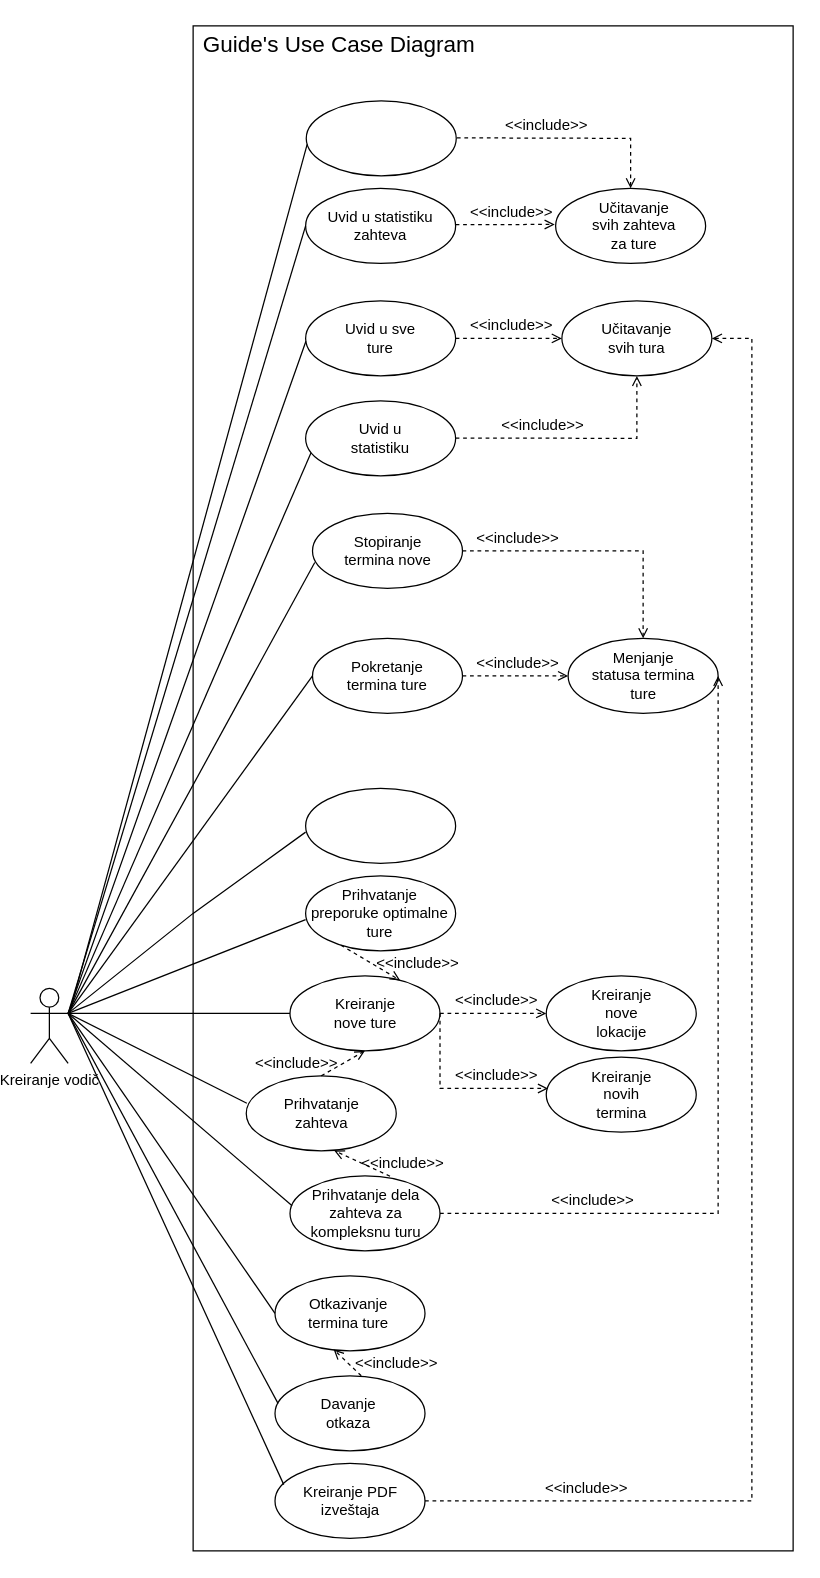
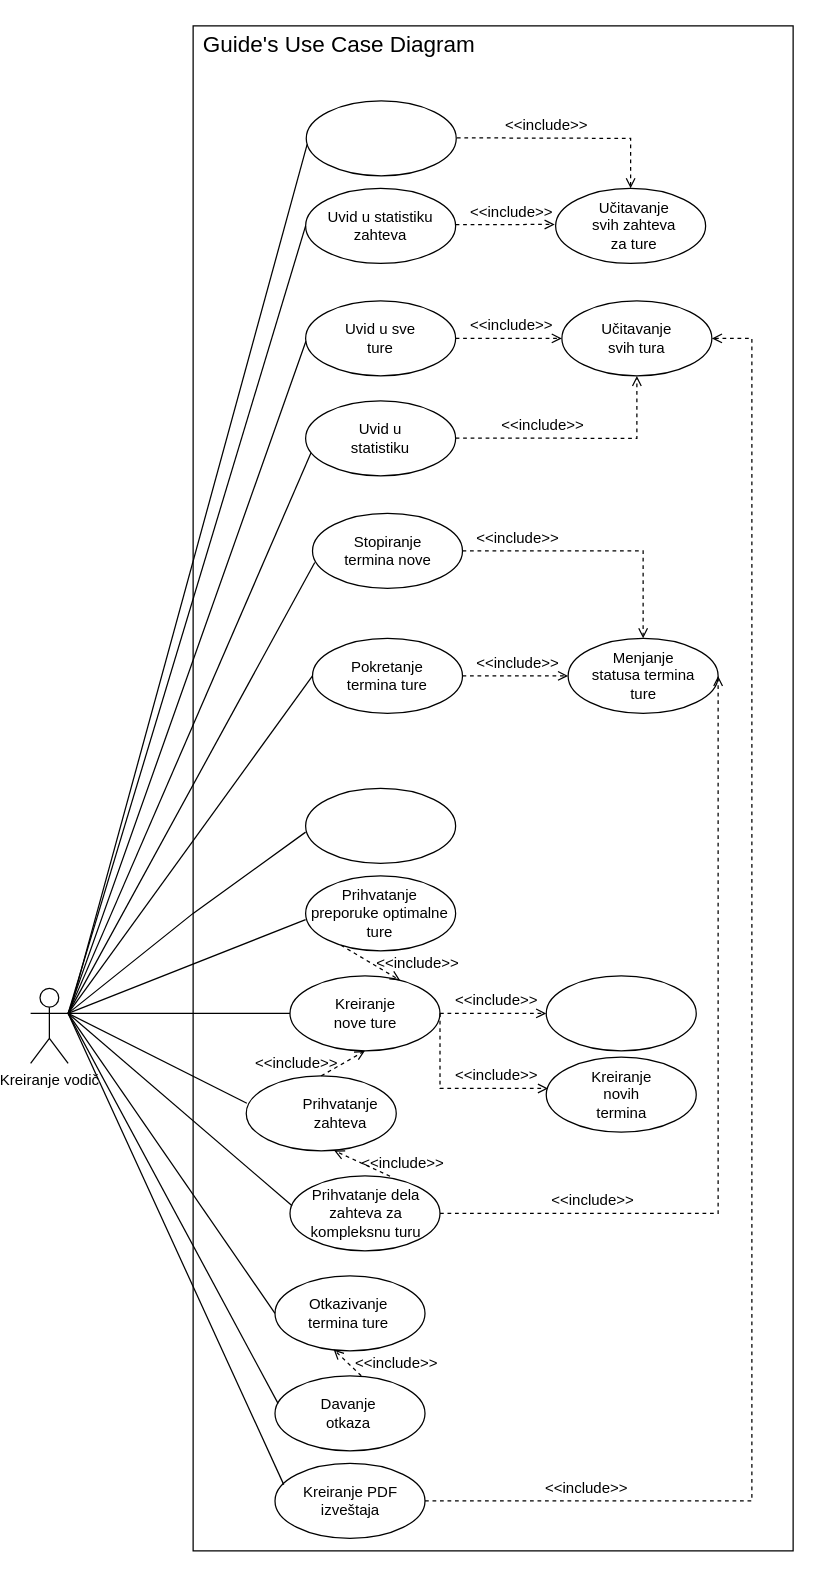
(621, 1013) -> none
(321, 1113) -> (340, 1113)
